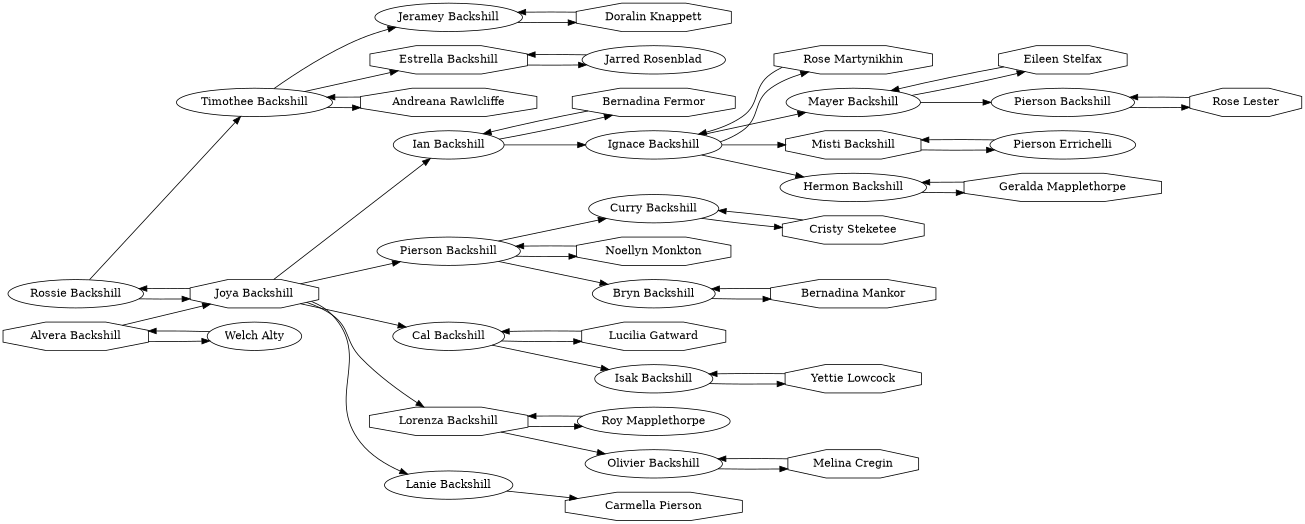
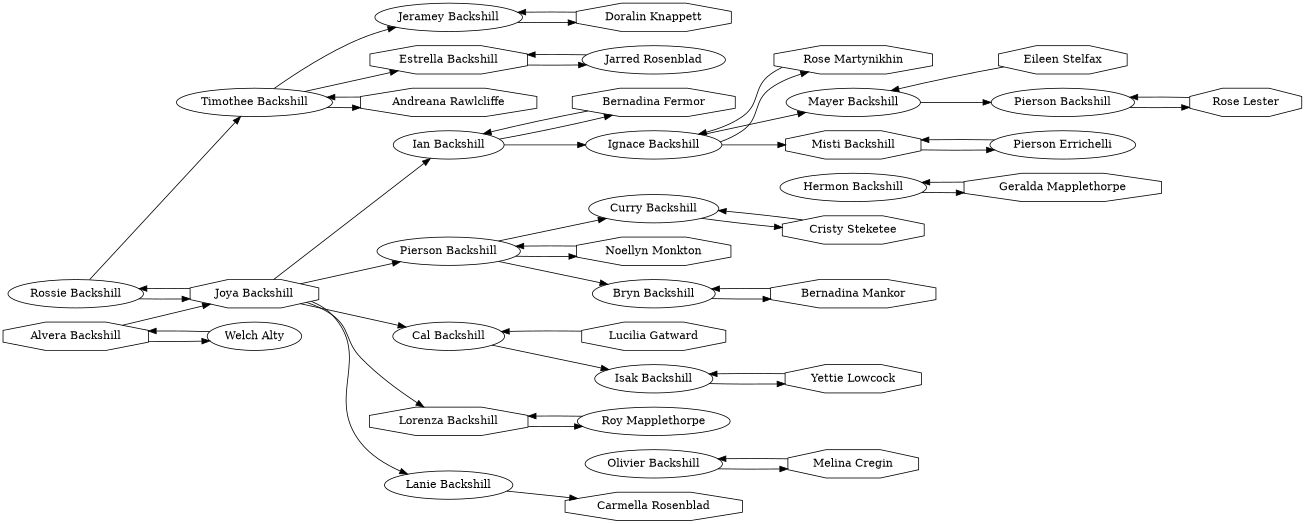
(965, 85) -> none
(749, 165) -> none
(537, 342) -> none
(549, 442) -> none
(654, 506) -> (654, 506)
